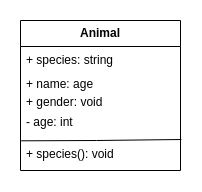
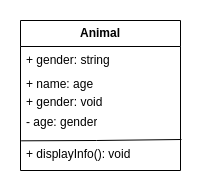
(76, 61) -> (74, 61)
(54, 123) -> (66, 123)
(76, 155) -> (88, 155)
